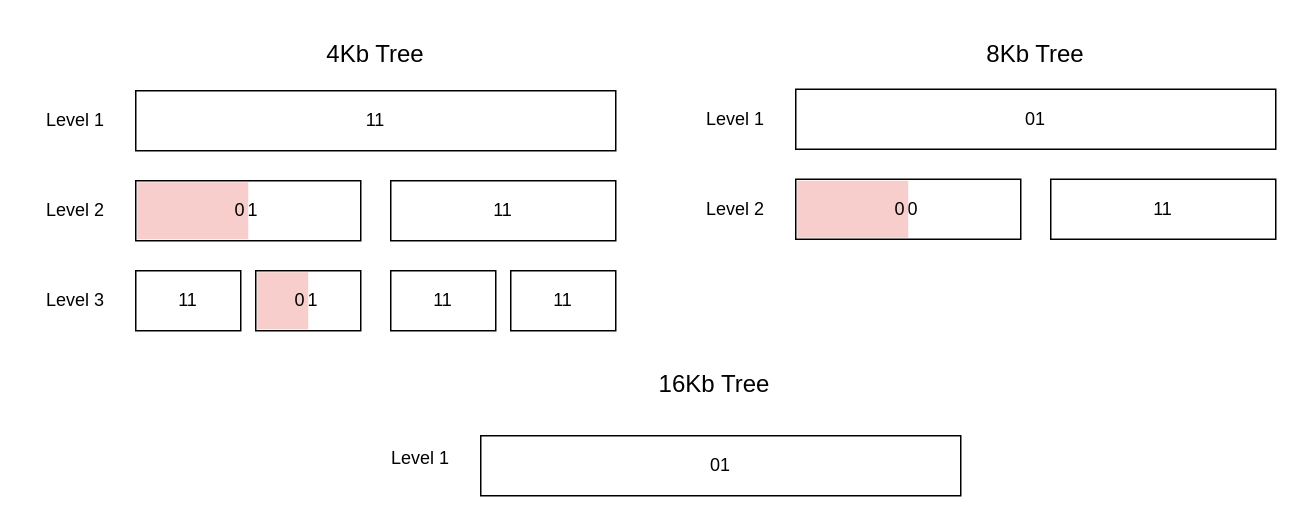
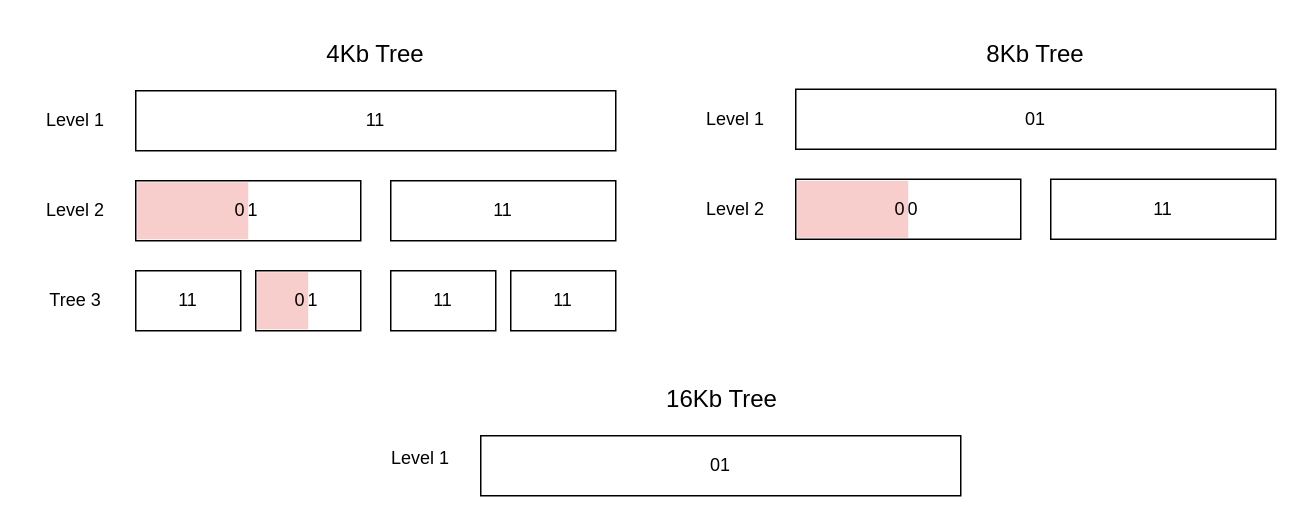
(76, 301) -> (76, 301)
(715, 383) -> (722, 398)
